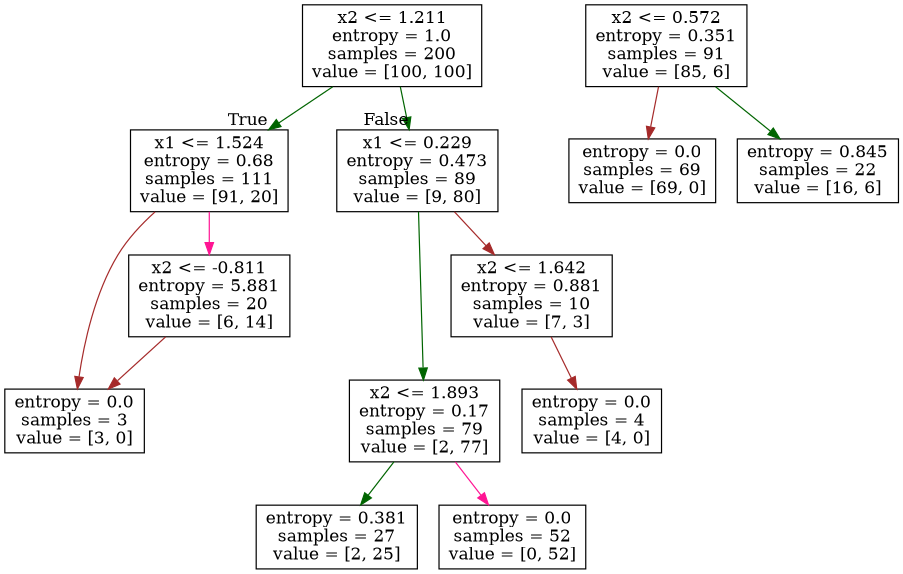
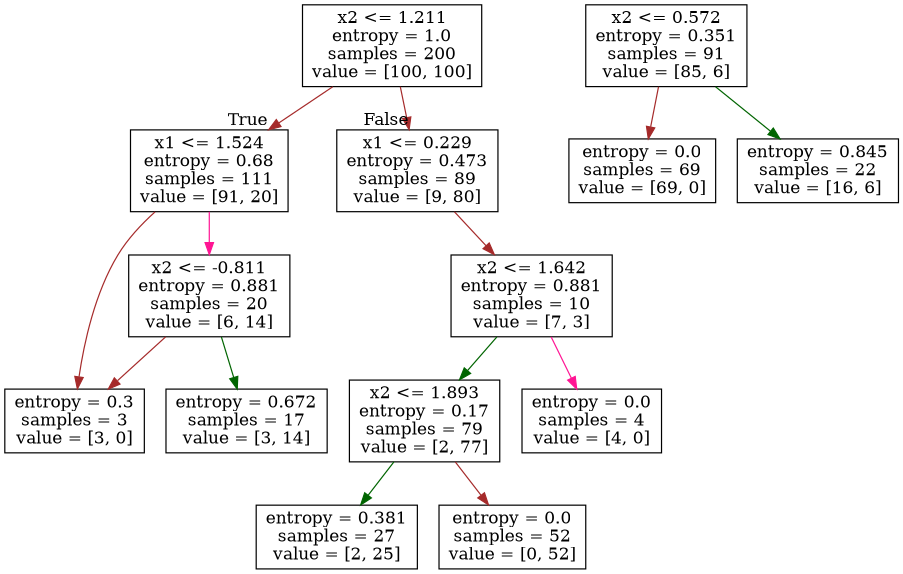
(403, 102) -> (403, 102)
(306, 105) -> (306, 105)
(421, 290) -> (482, 354)
(209, 296) -> (209, 296)
(561, 358) -> (561, 358)
(75, 421) -> (75, 421)
none -> (247, 421)
(468, 479) -> (468, 479)
